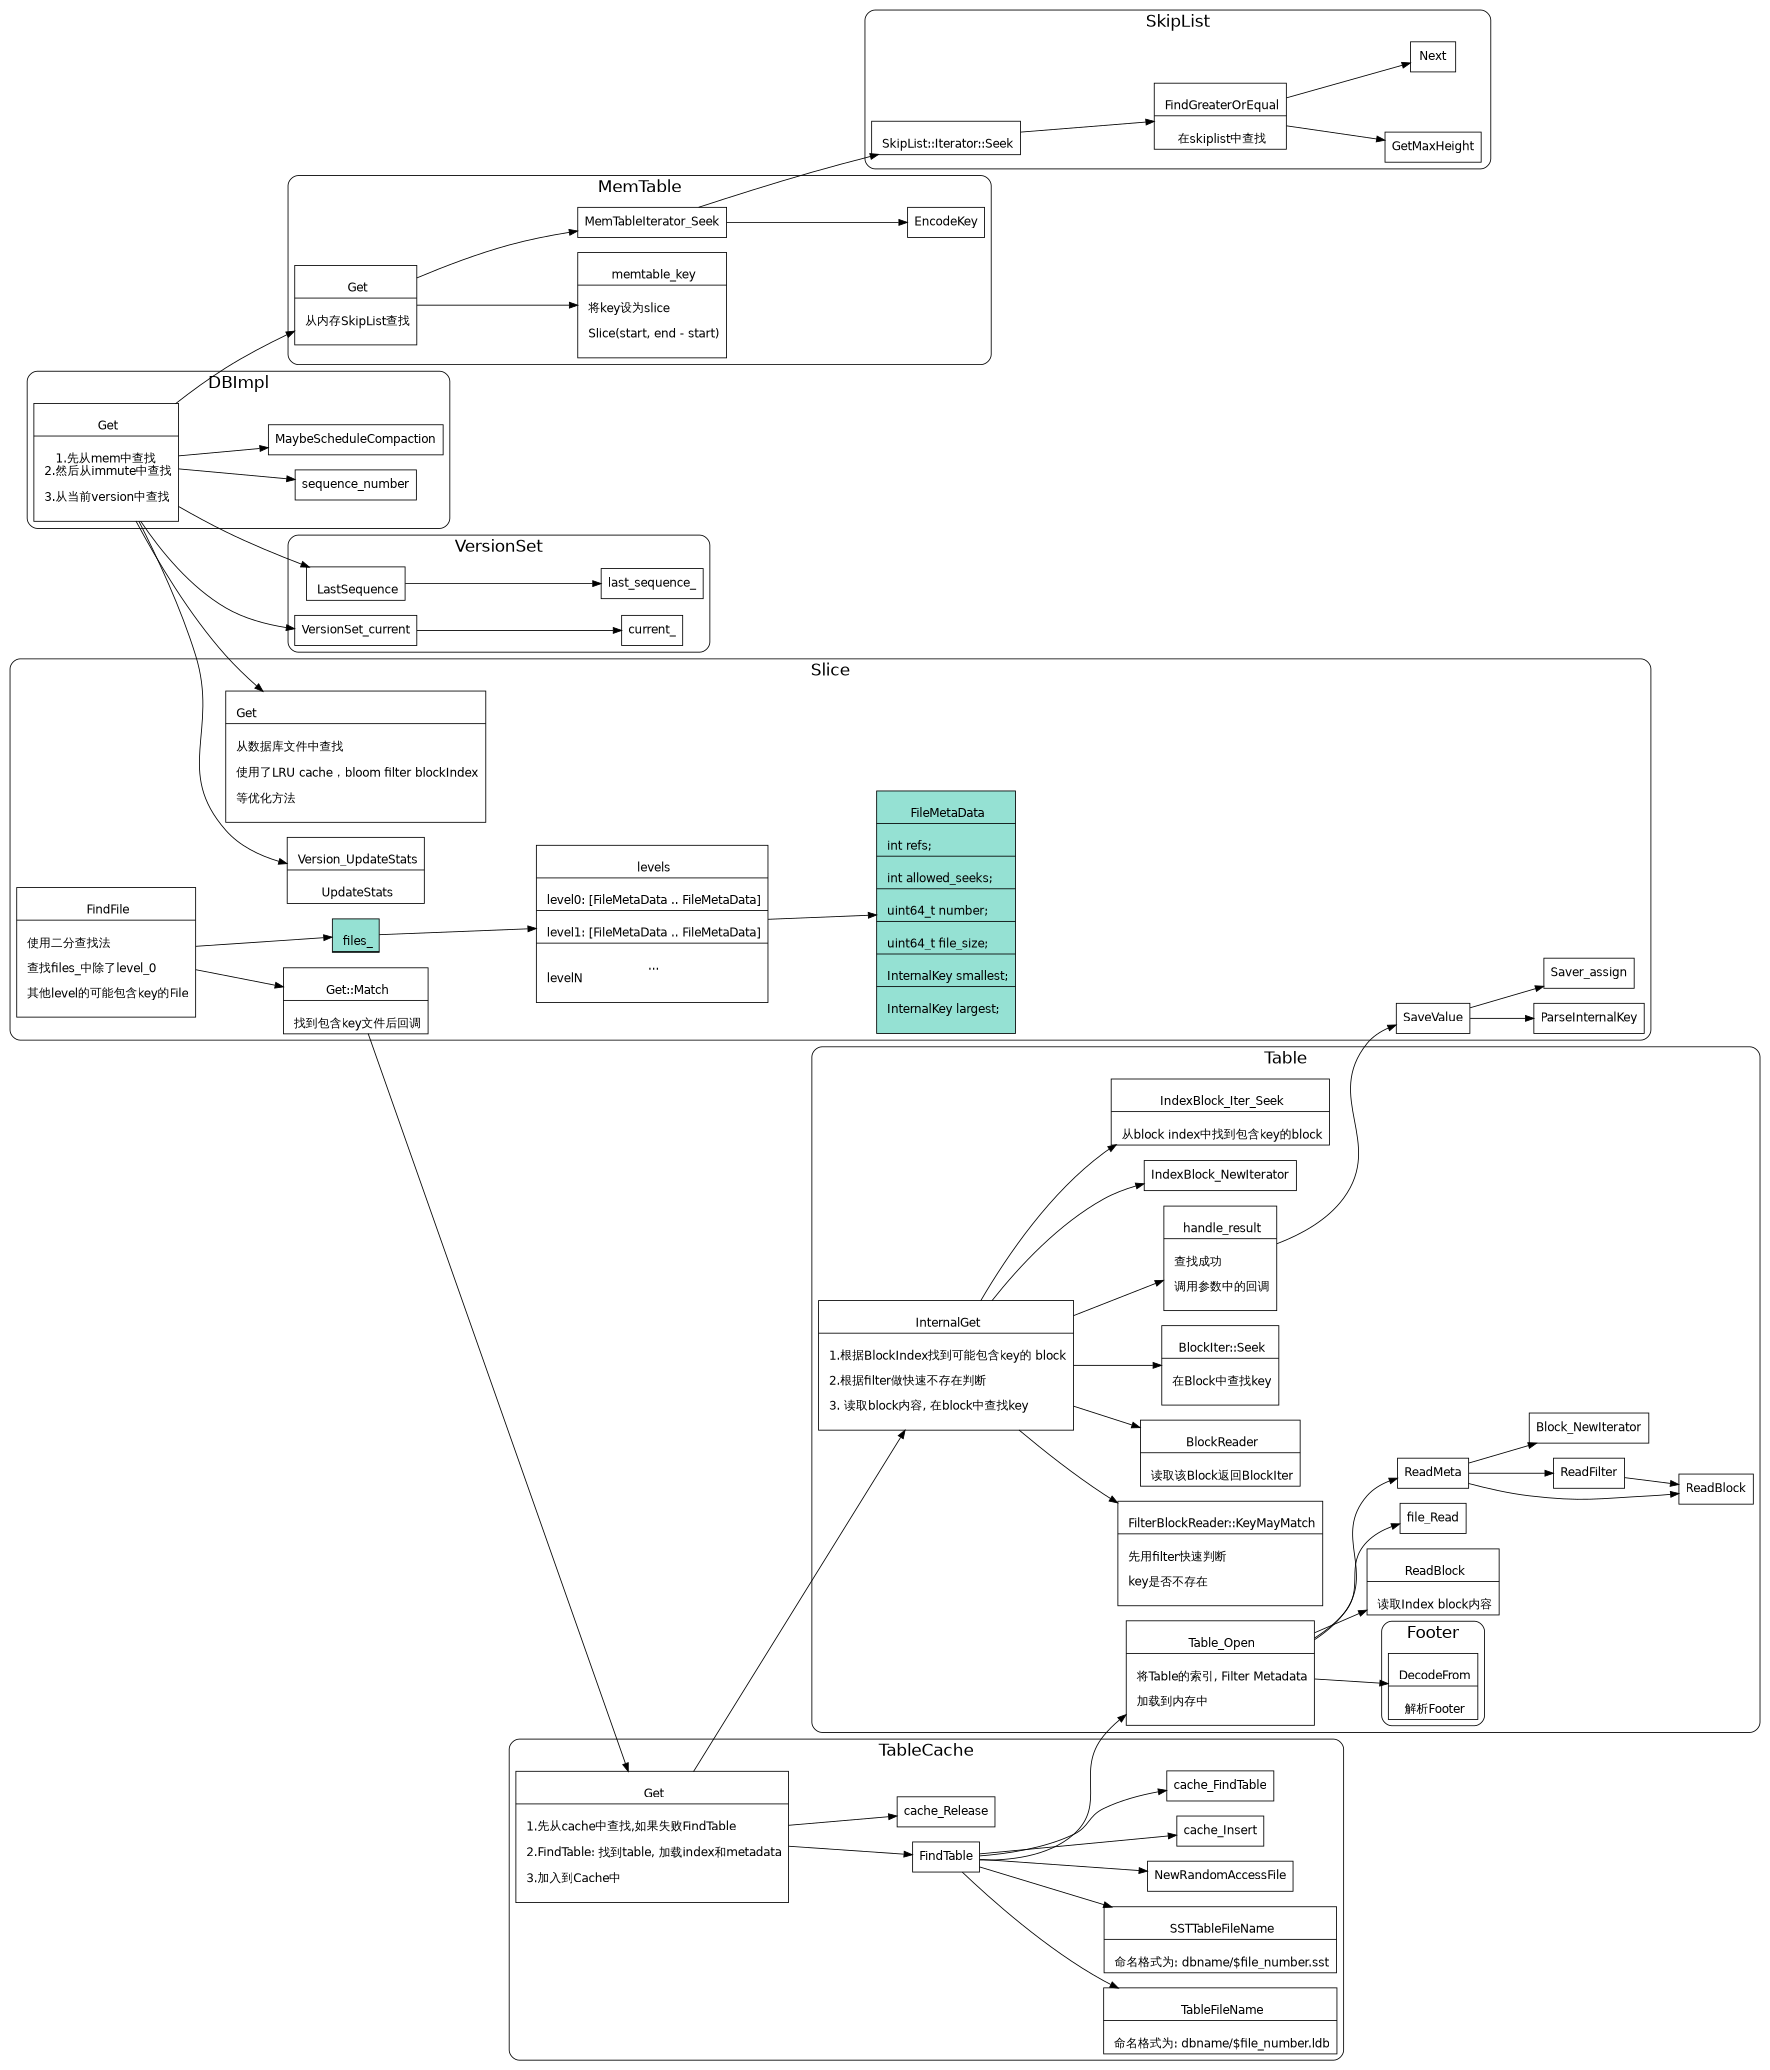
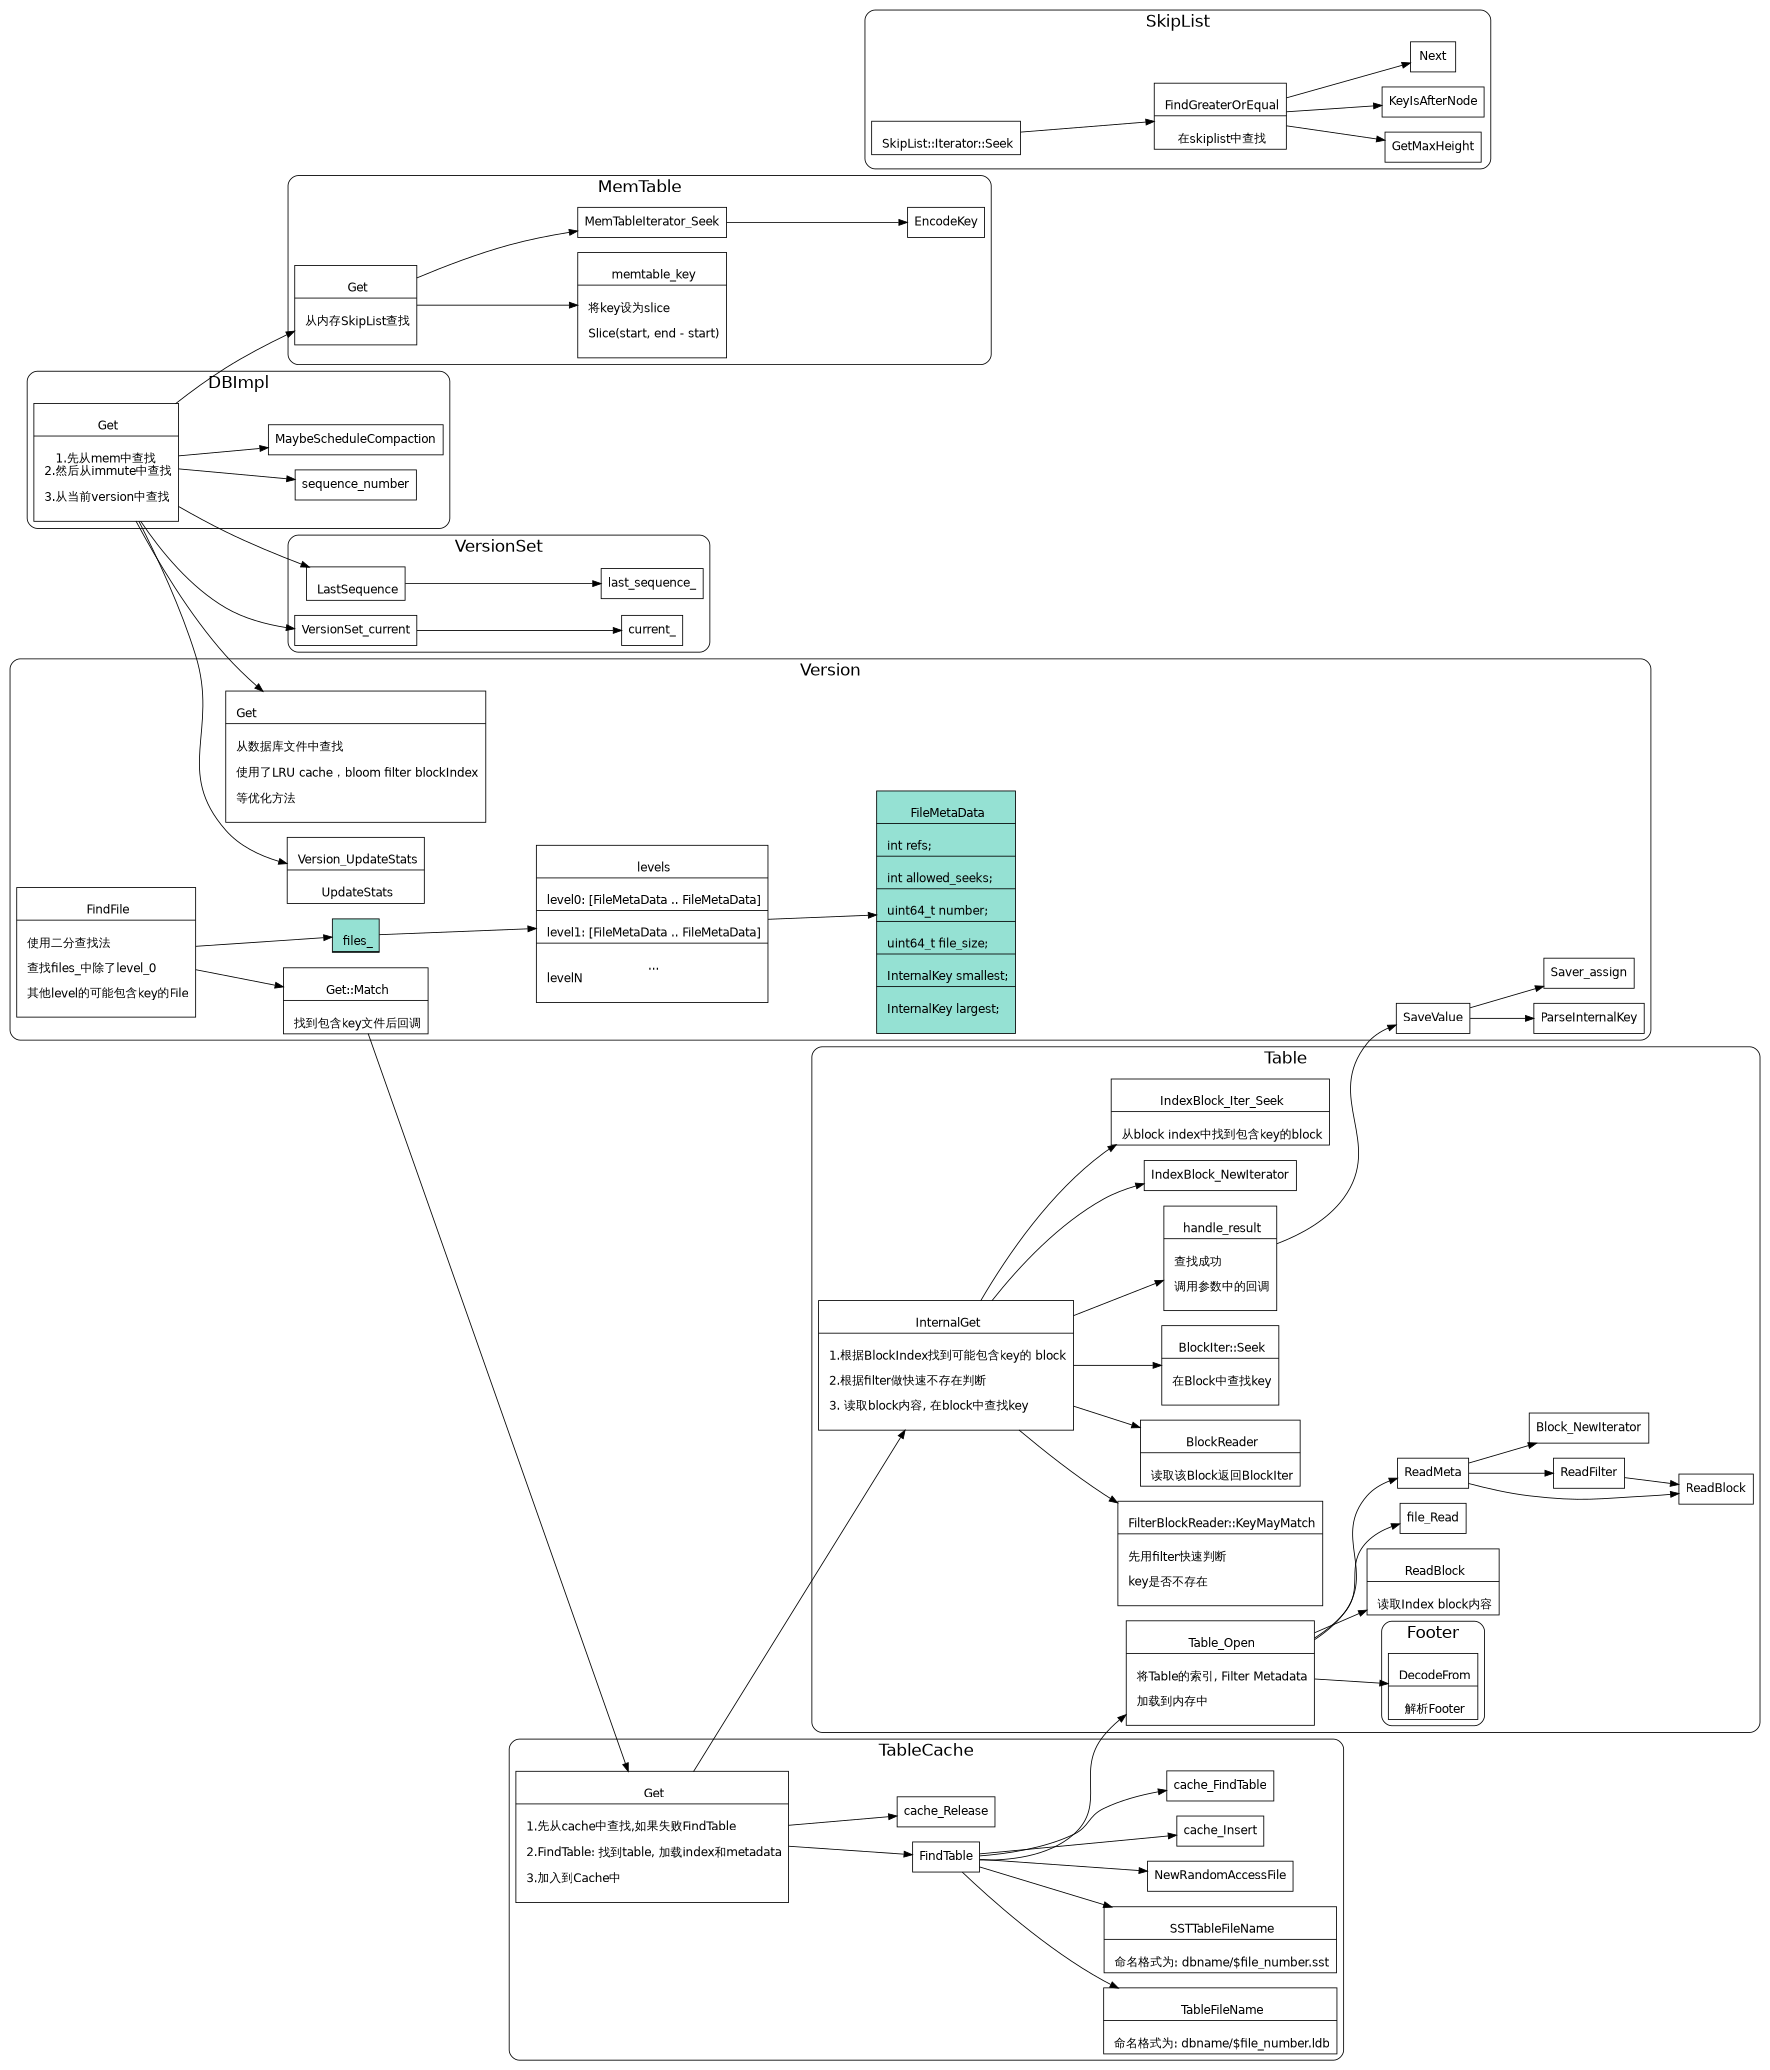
none -> (1433, 102)
(780, 182) -> none
(830, 671) -> (830, 671)
